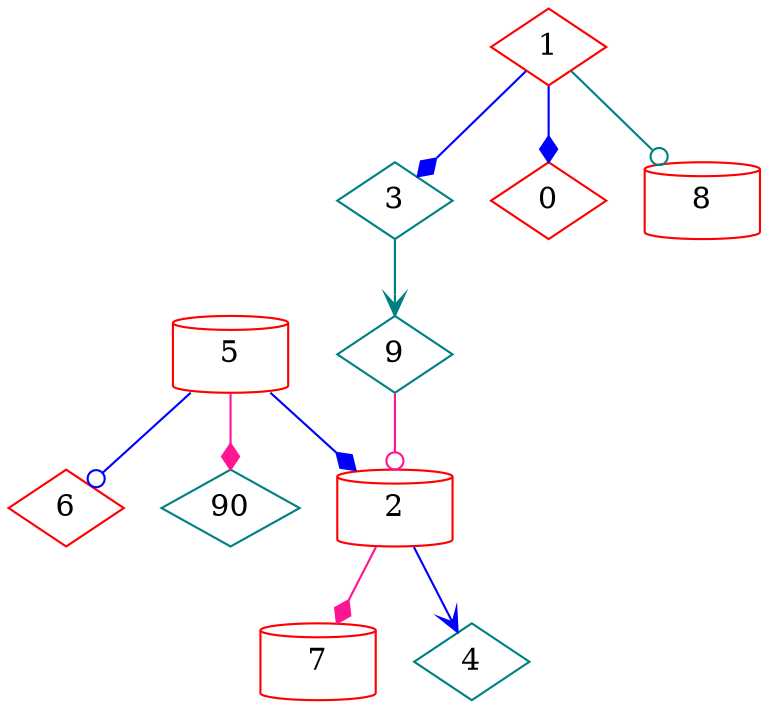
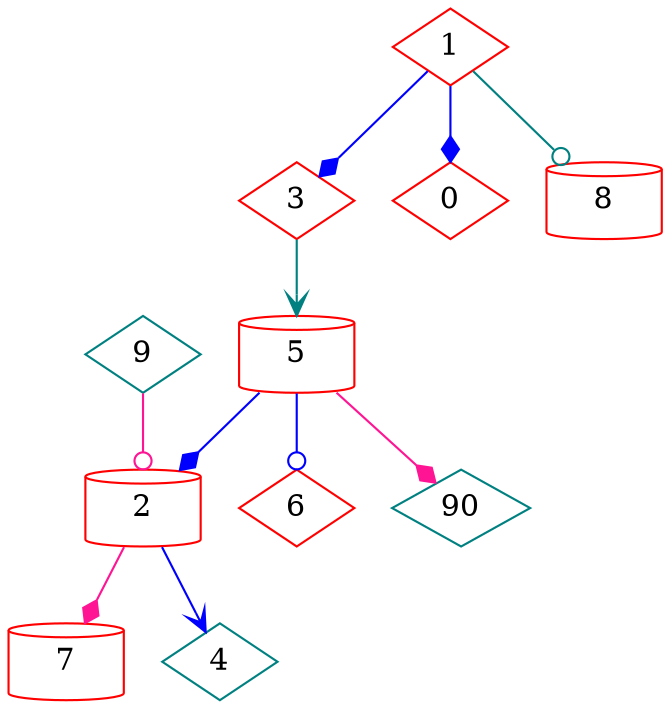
(395, 201) -> (297, 201)
(395, 267) -> (297, 267)
